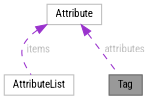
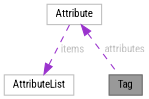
(22, 51) -> (59, 45)
